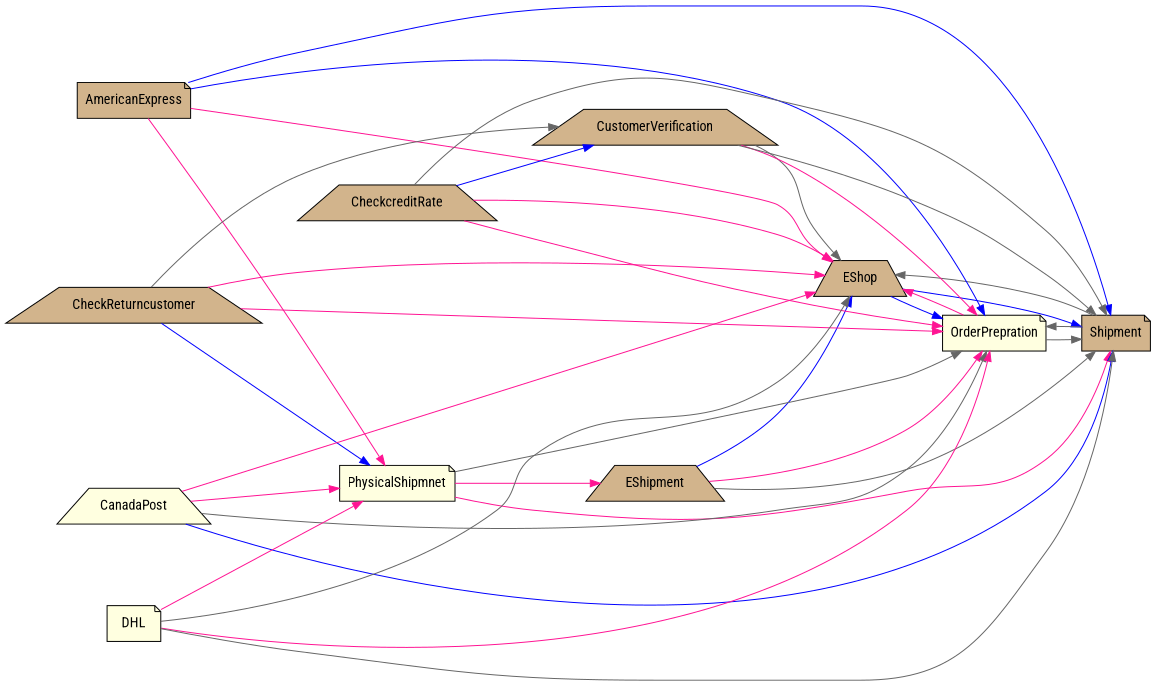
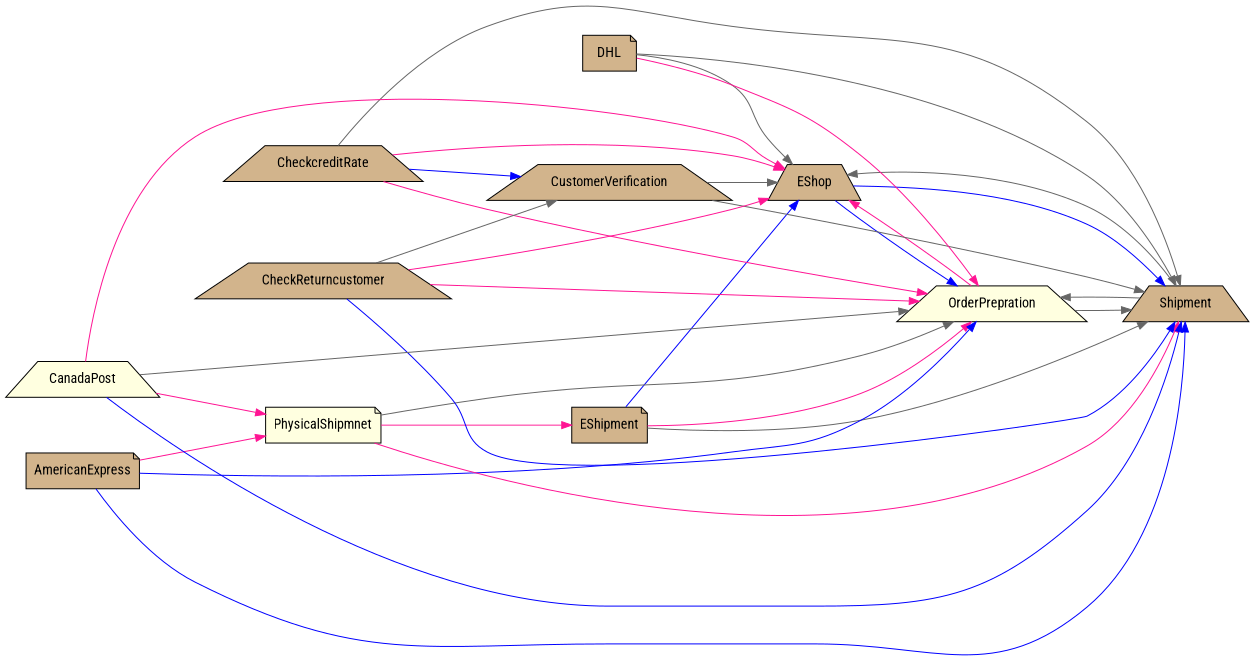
(520, 158) -> none
(865, 213) -> none
(994, 333) -> (992, 304)
(1116, 333) -> (1186, 304)
(261, 391) -> (743, 458)
(655, 483) -> (610, 425)
(257, 558) -> none
(134, 624) -> (610, 53)
